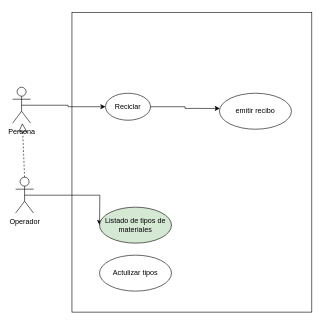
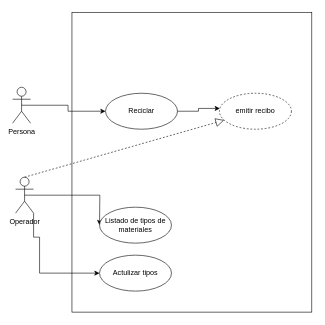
(128, 107) -> (141, 111)
(255, 111) -> (255, 111)
(23, 155) -> (120, 150)
(135, 225) -> (135, 225)
none -> (39, 241)
